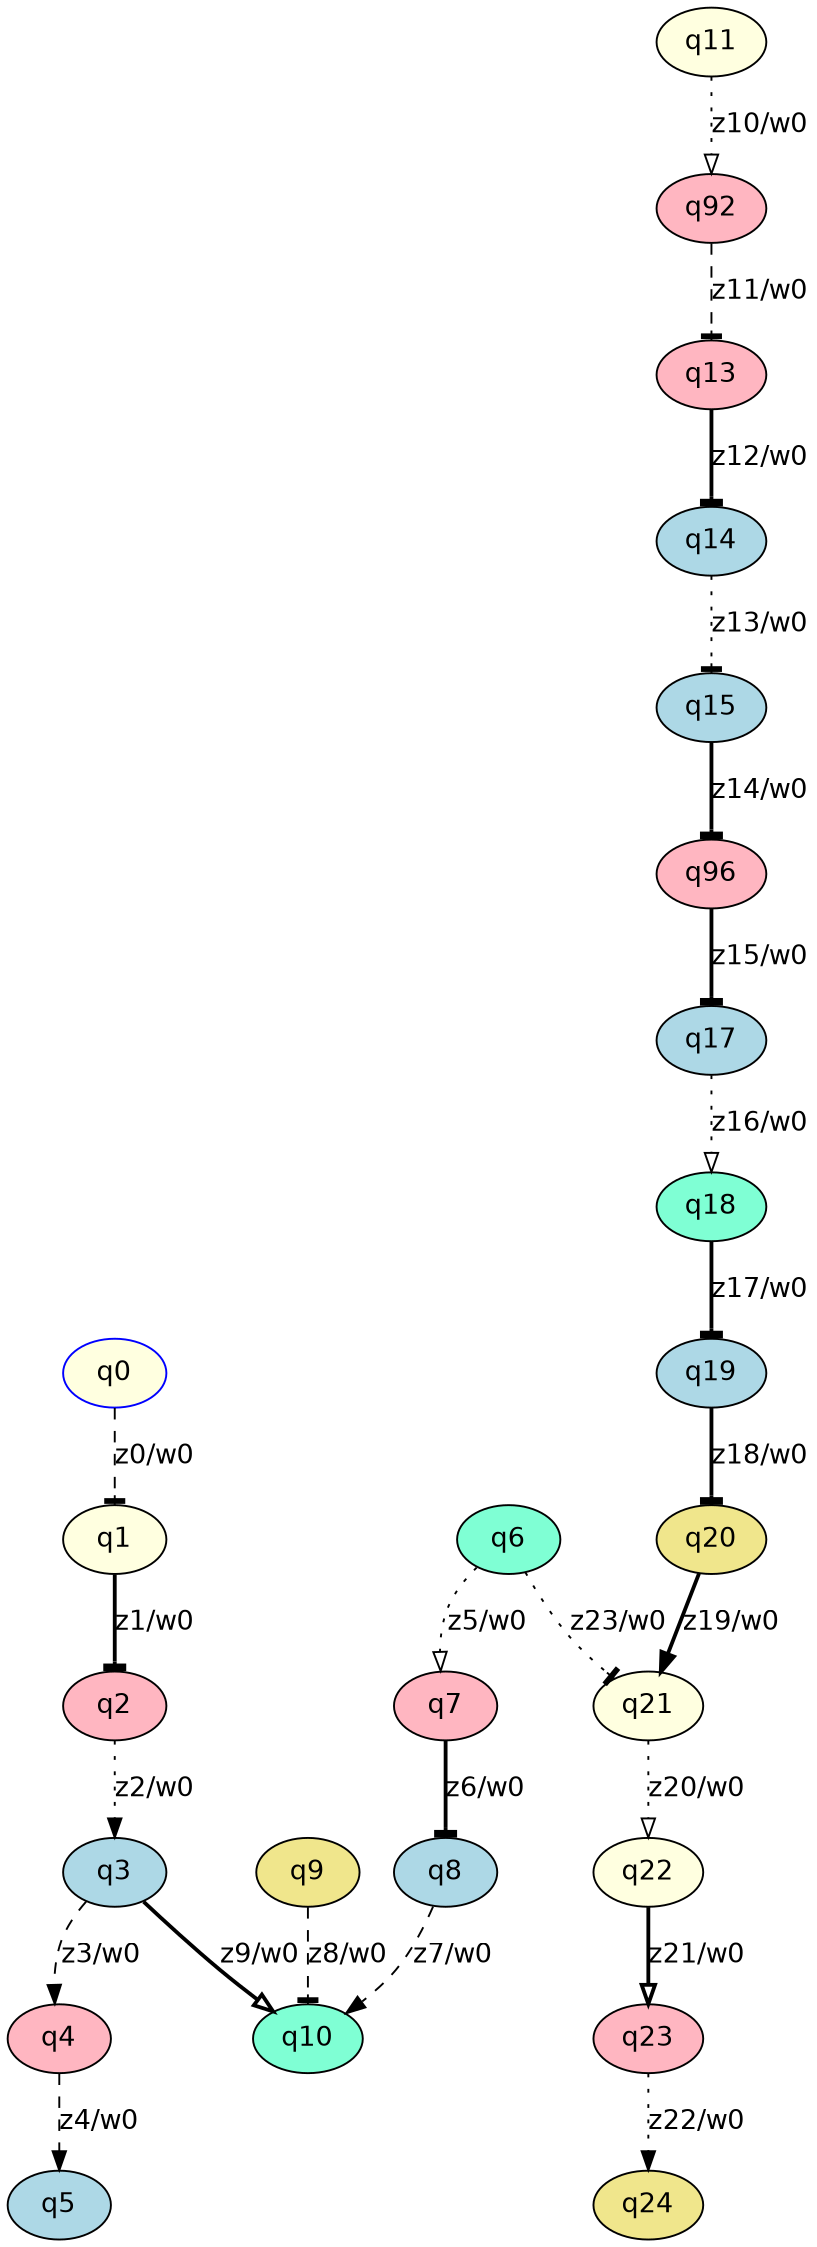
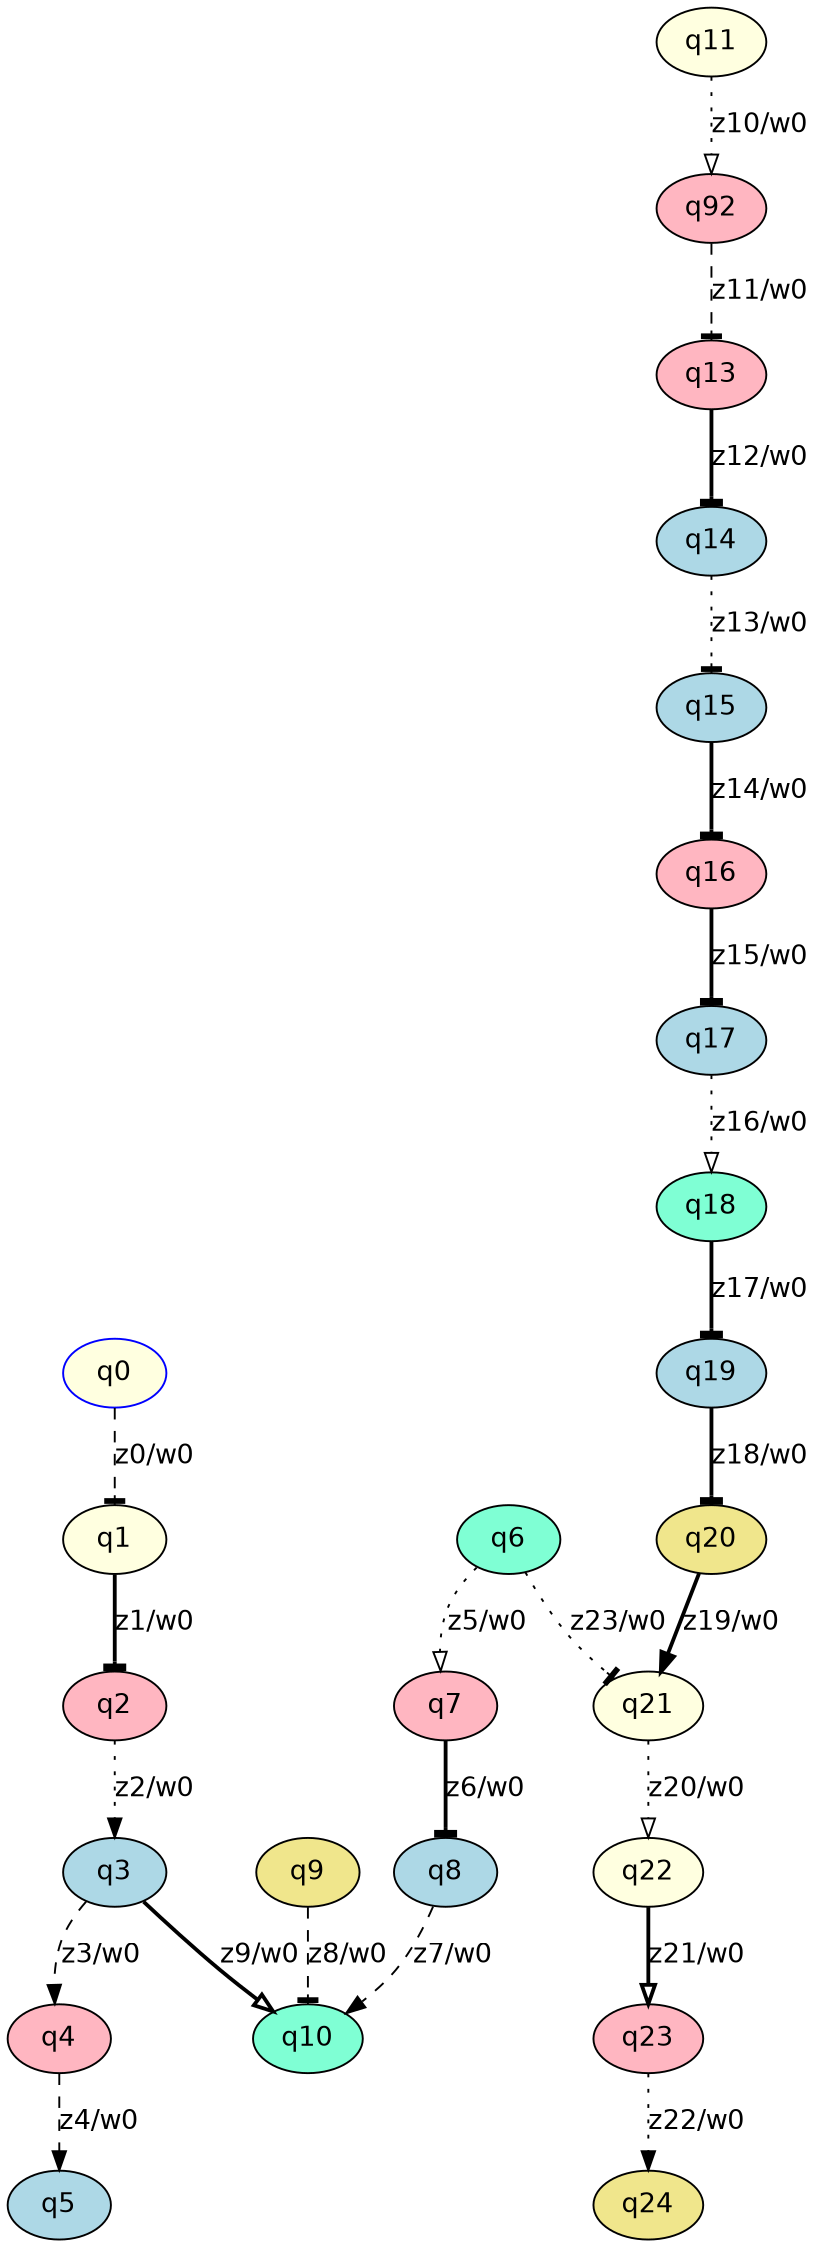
(711, 874) -> (711, 874)
